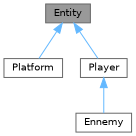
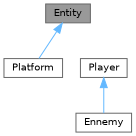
(89, 45) -> none
